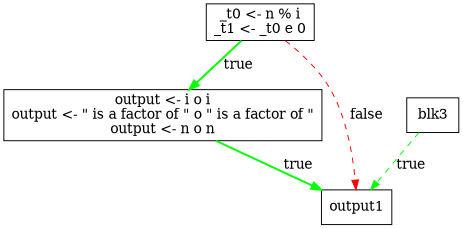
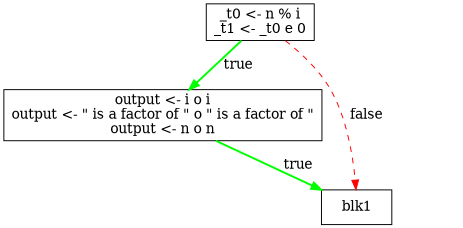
(433, 115) -> none
(357, 207) -> (357, 207)
